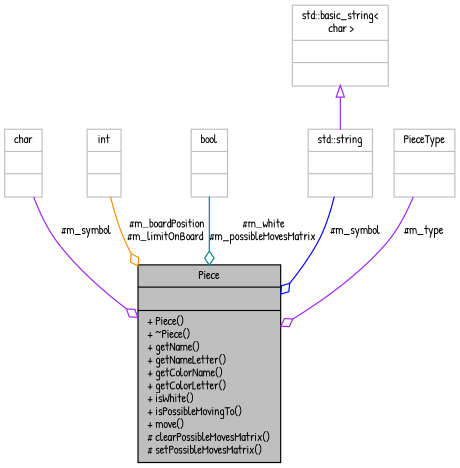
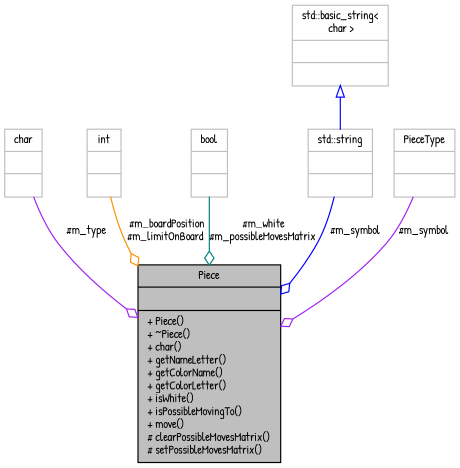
(340, 113) -> (340, 113)
(85, 231) -> (85, 231)
(423, 231) -> (423, 231)
(174, 347) -> (165, 347)
